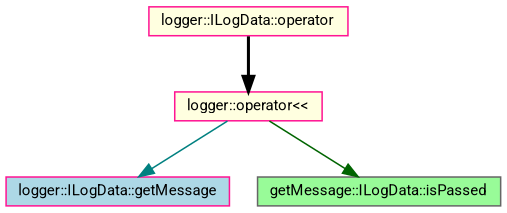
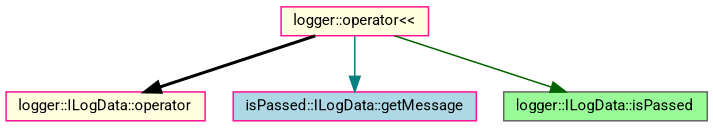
(248, 56) -> (237, 61)
(118, 191) -> (355, 106)
(379, 191) -> (605, 106)
